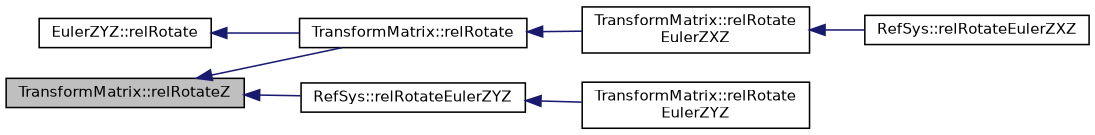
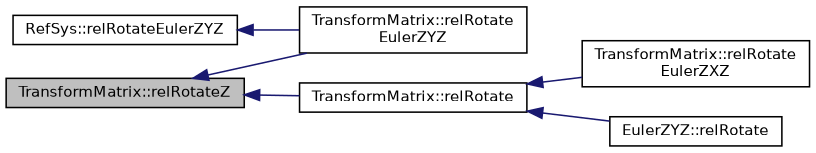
(977, 30) -> none
(263, 33) -> (576, 117)
(280, 95) -> (257, 64)
